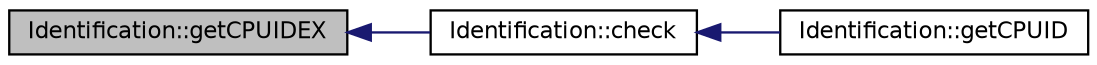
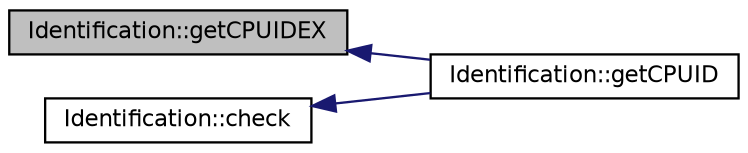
(401, 32) -> (400, 56)
